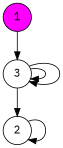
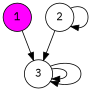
(17, 98) -> (51, 42)
